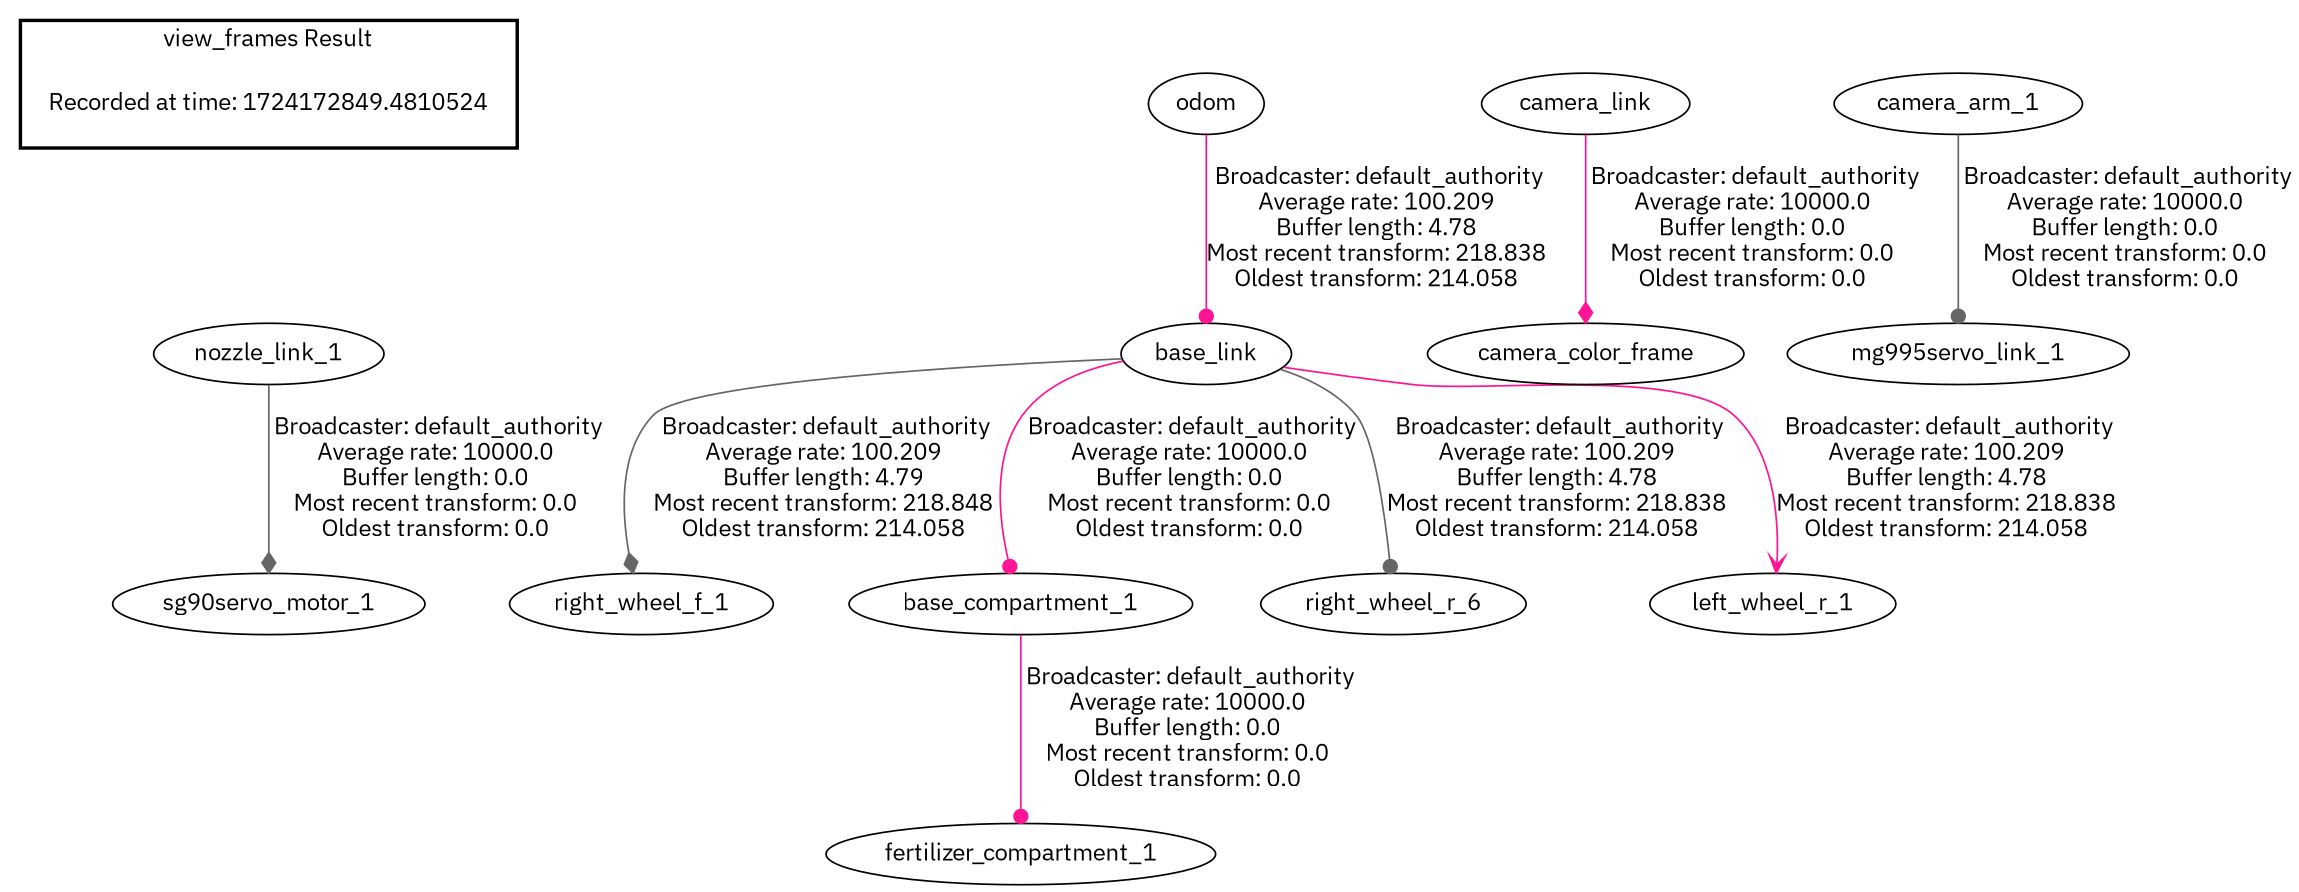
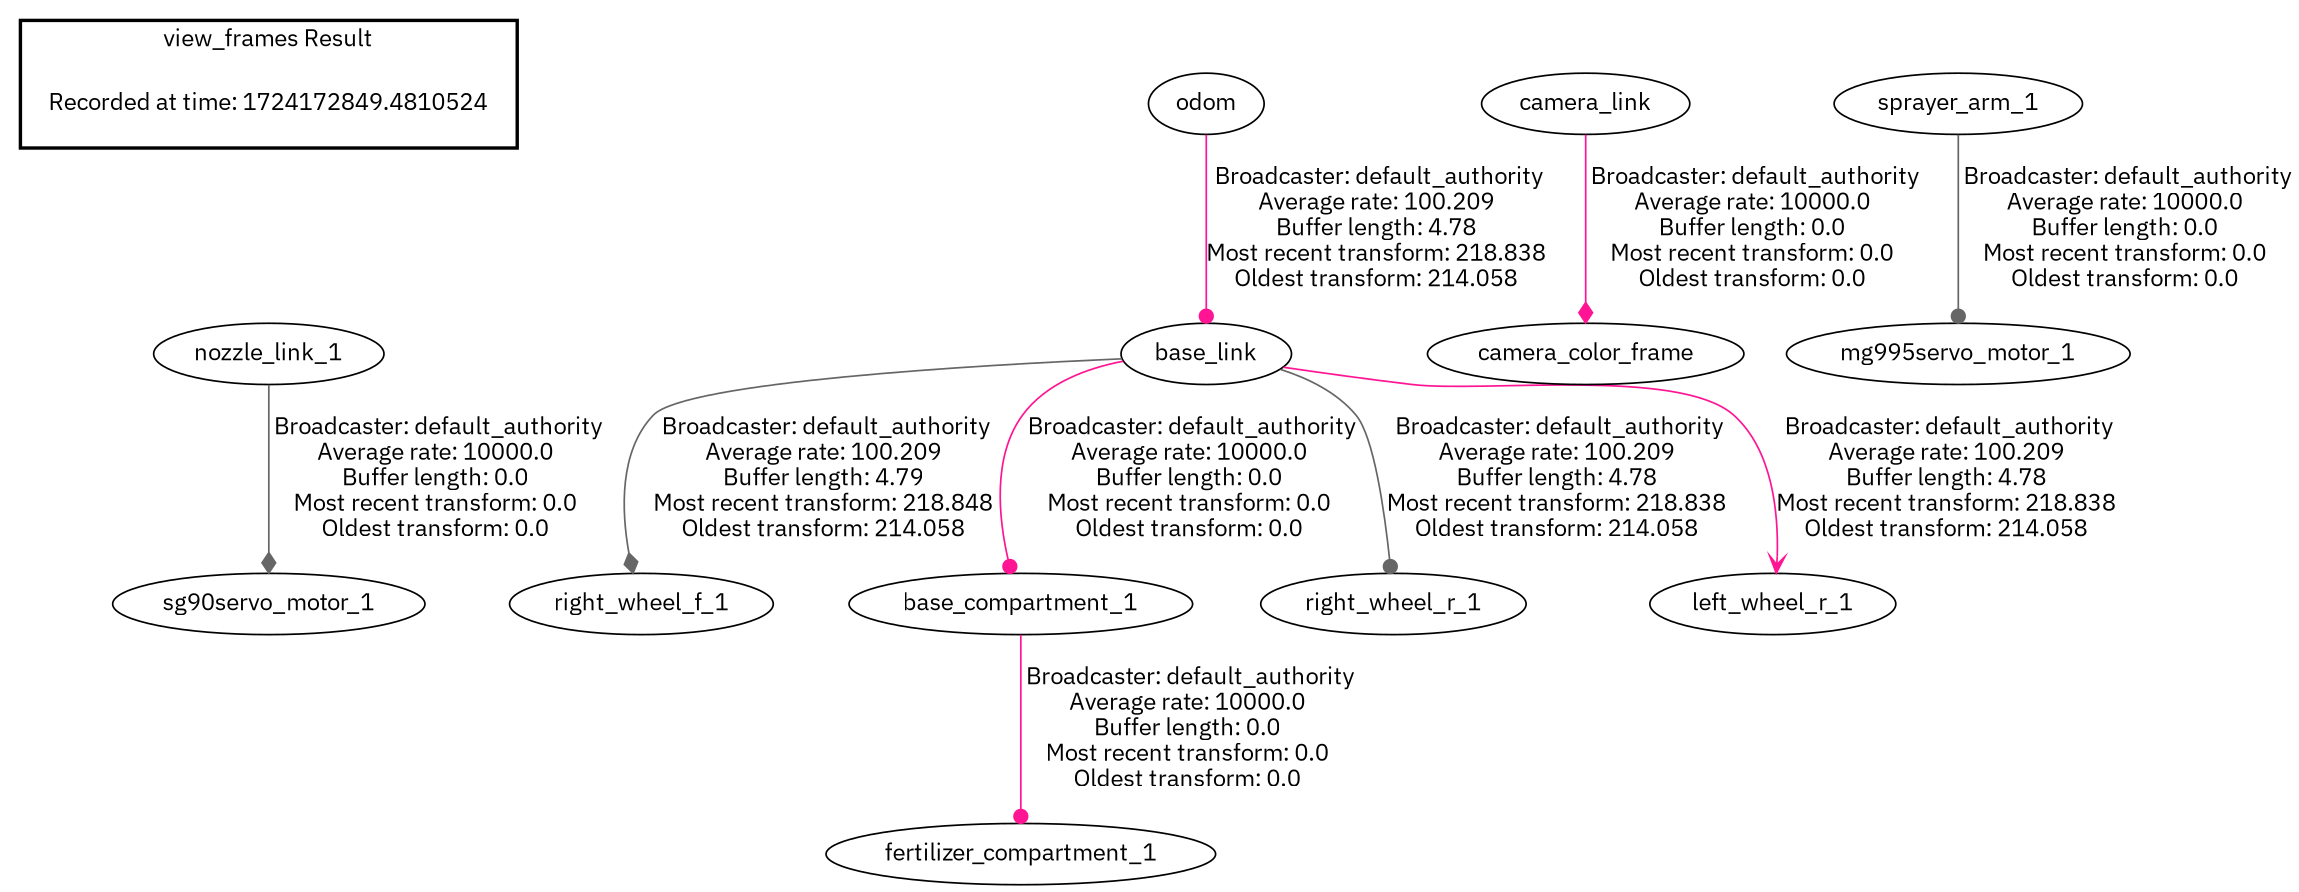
(1958, 104) -> (1958, 104)
(1958, 354) -> (1958, 354)
(1393, 604) -> (1393, 604)
